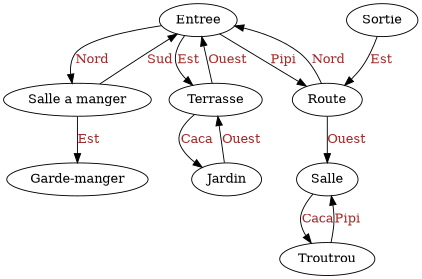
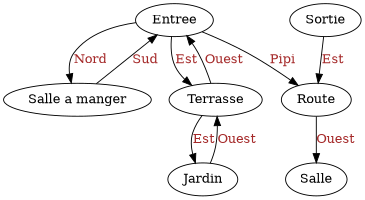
(290, 46) -> none
(197, 140) -> (204, 140)
(77, 179) -> none
(327, 259) -> none
